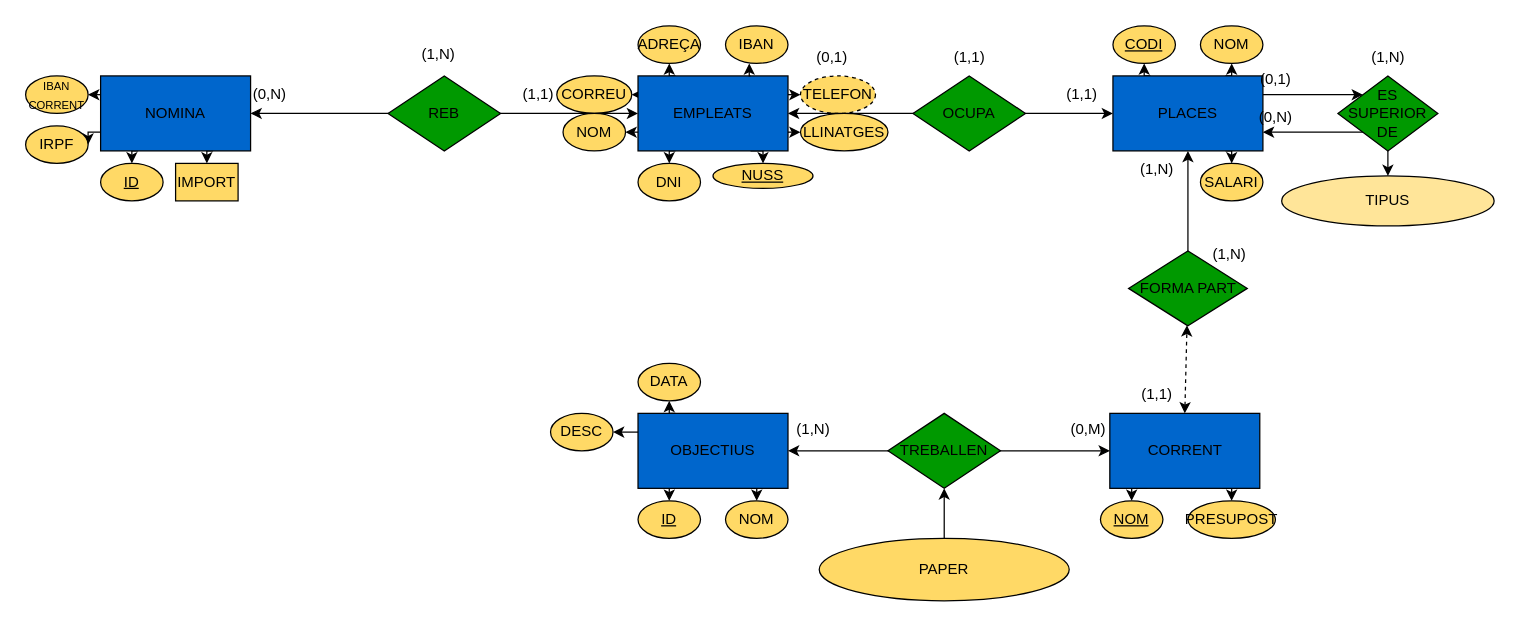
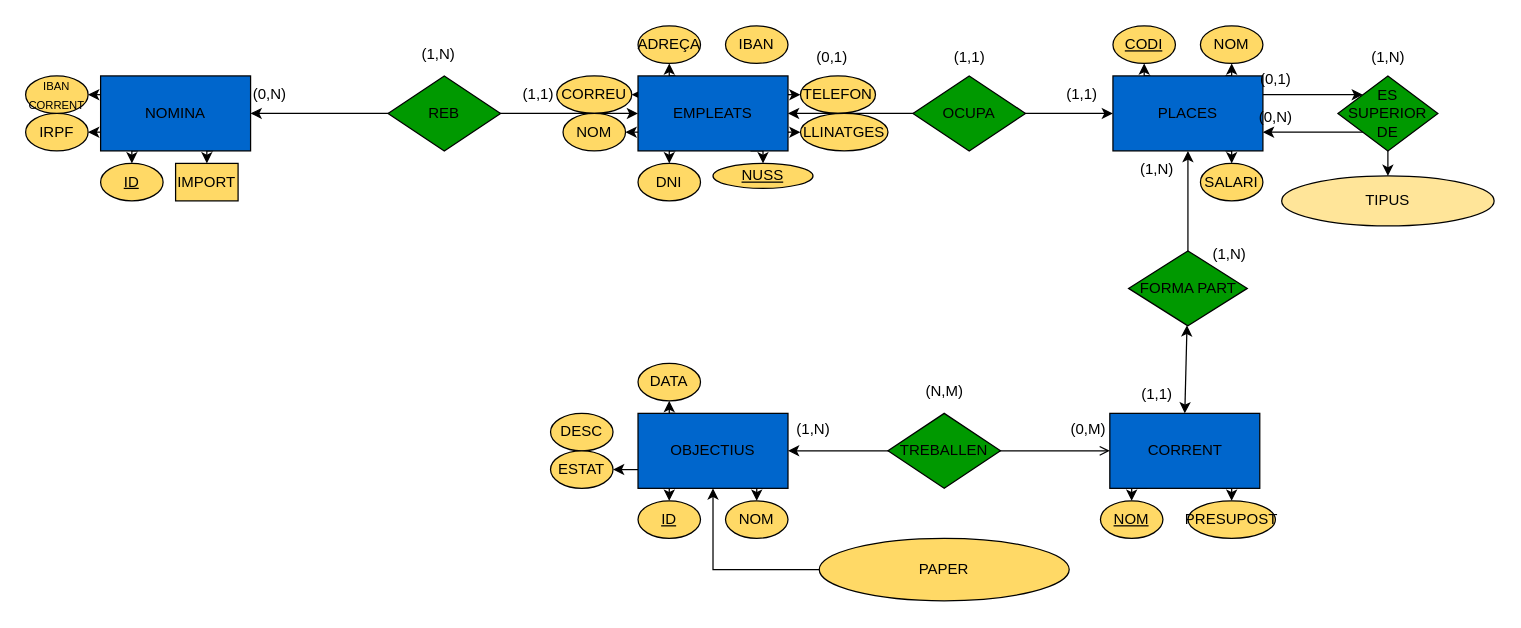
(749, 74) -> none
(838, 94) -> (838, 94)
(57, 144) -> (57, 132)
(1186, 370) -> (1186, 370)
none -> (944, 392)
(630, 432) -> none
(1100, 451) -> (1101, 451)
none -> (582, 469)
none -> (630, 469)
(944, 517) -> (730, 569)
